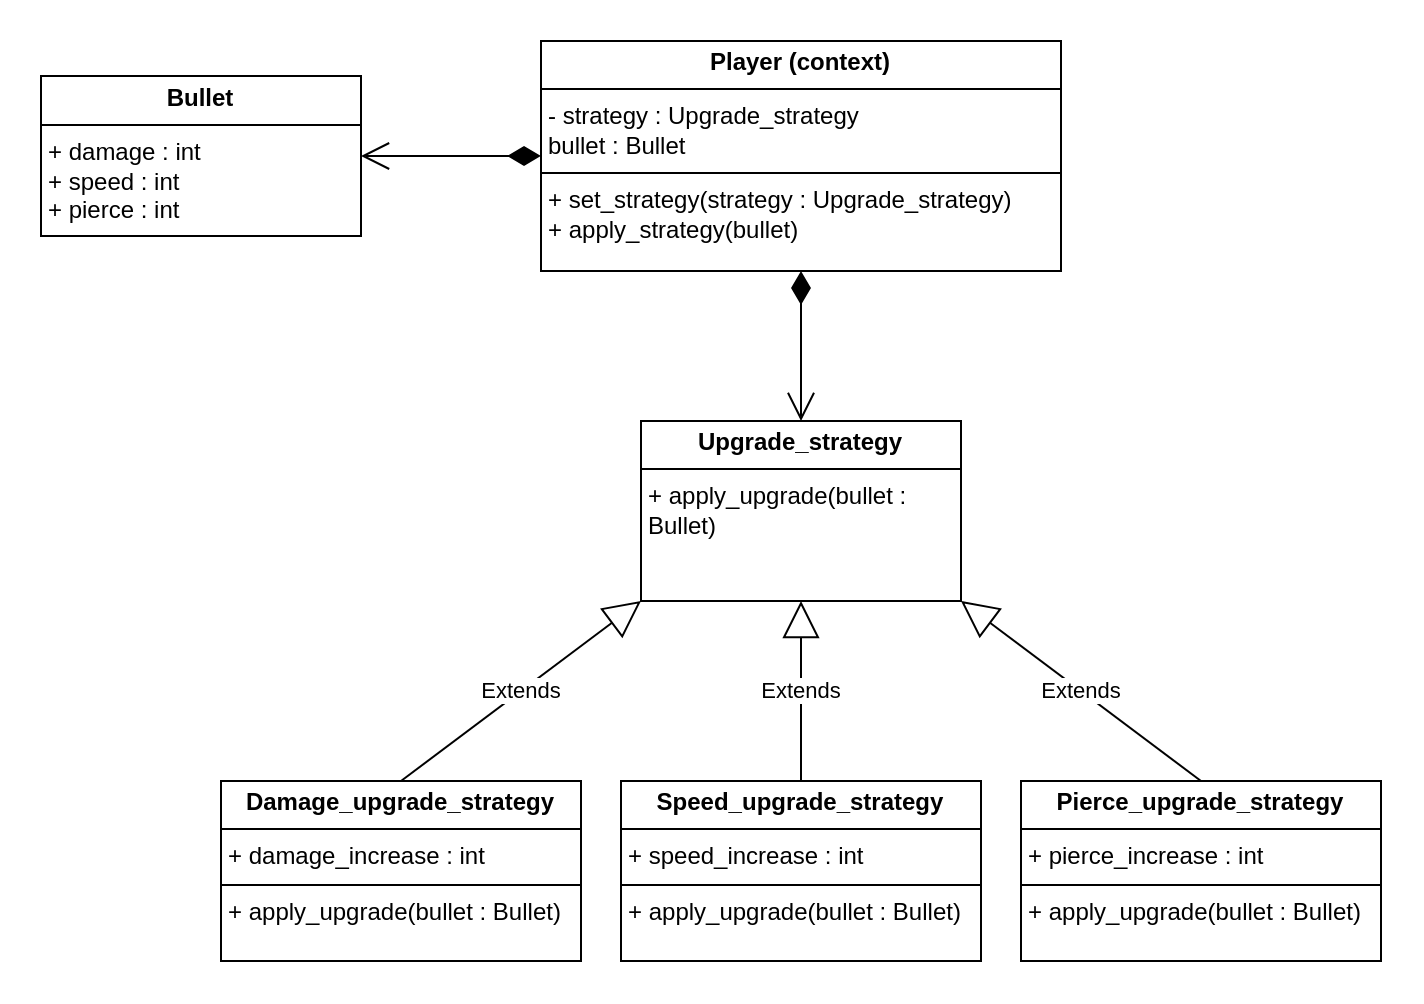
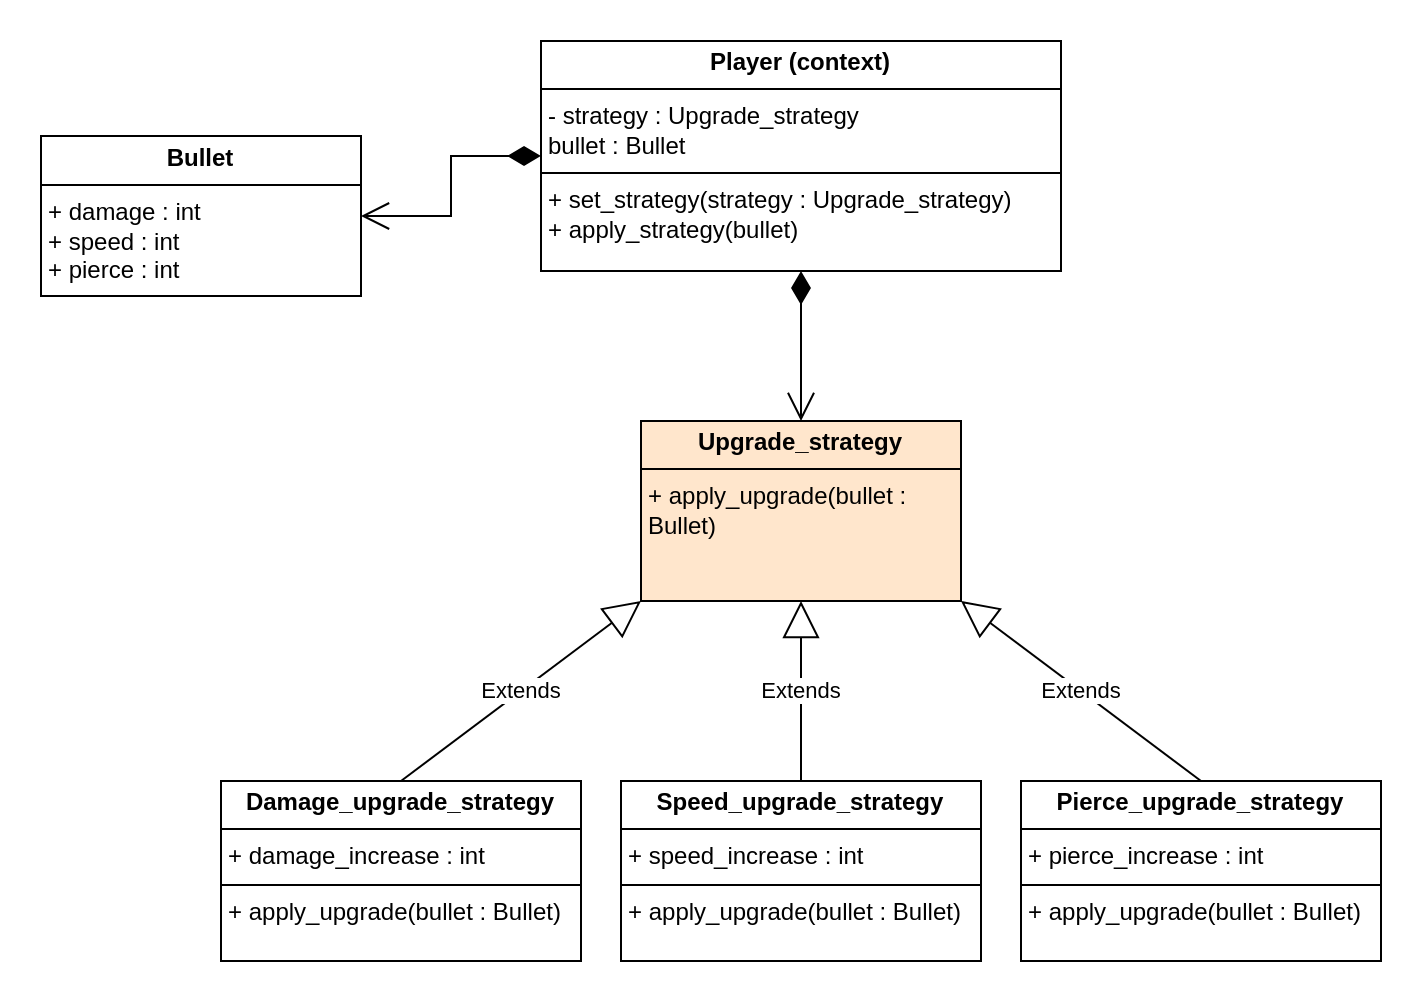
(201, 156) -> (201, 216)
(801, 511) -> (801, 511)
